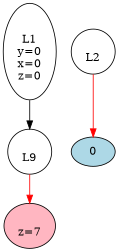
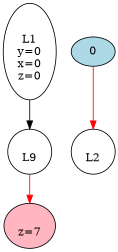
(93, 102) -> (93, 94)
